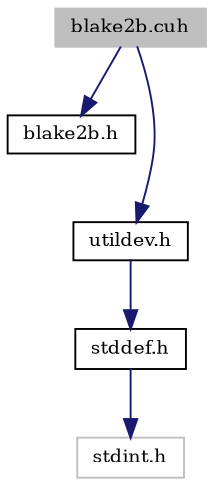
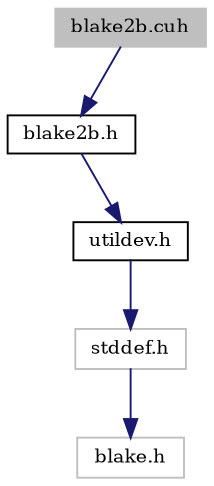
(154, 125) -> (96, 180)
(131, 349) -> (131, 349)
(131, 458) -> (131, 458)
